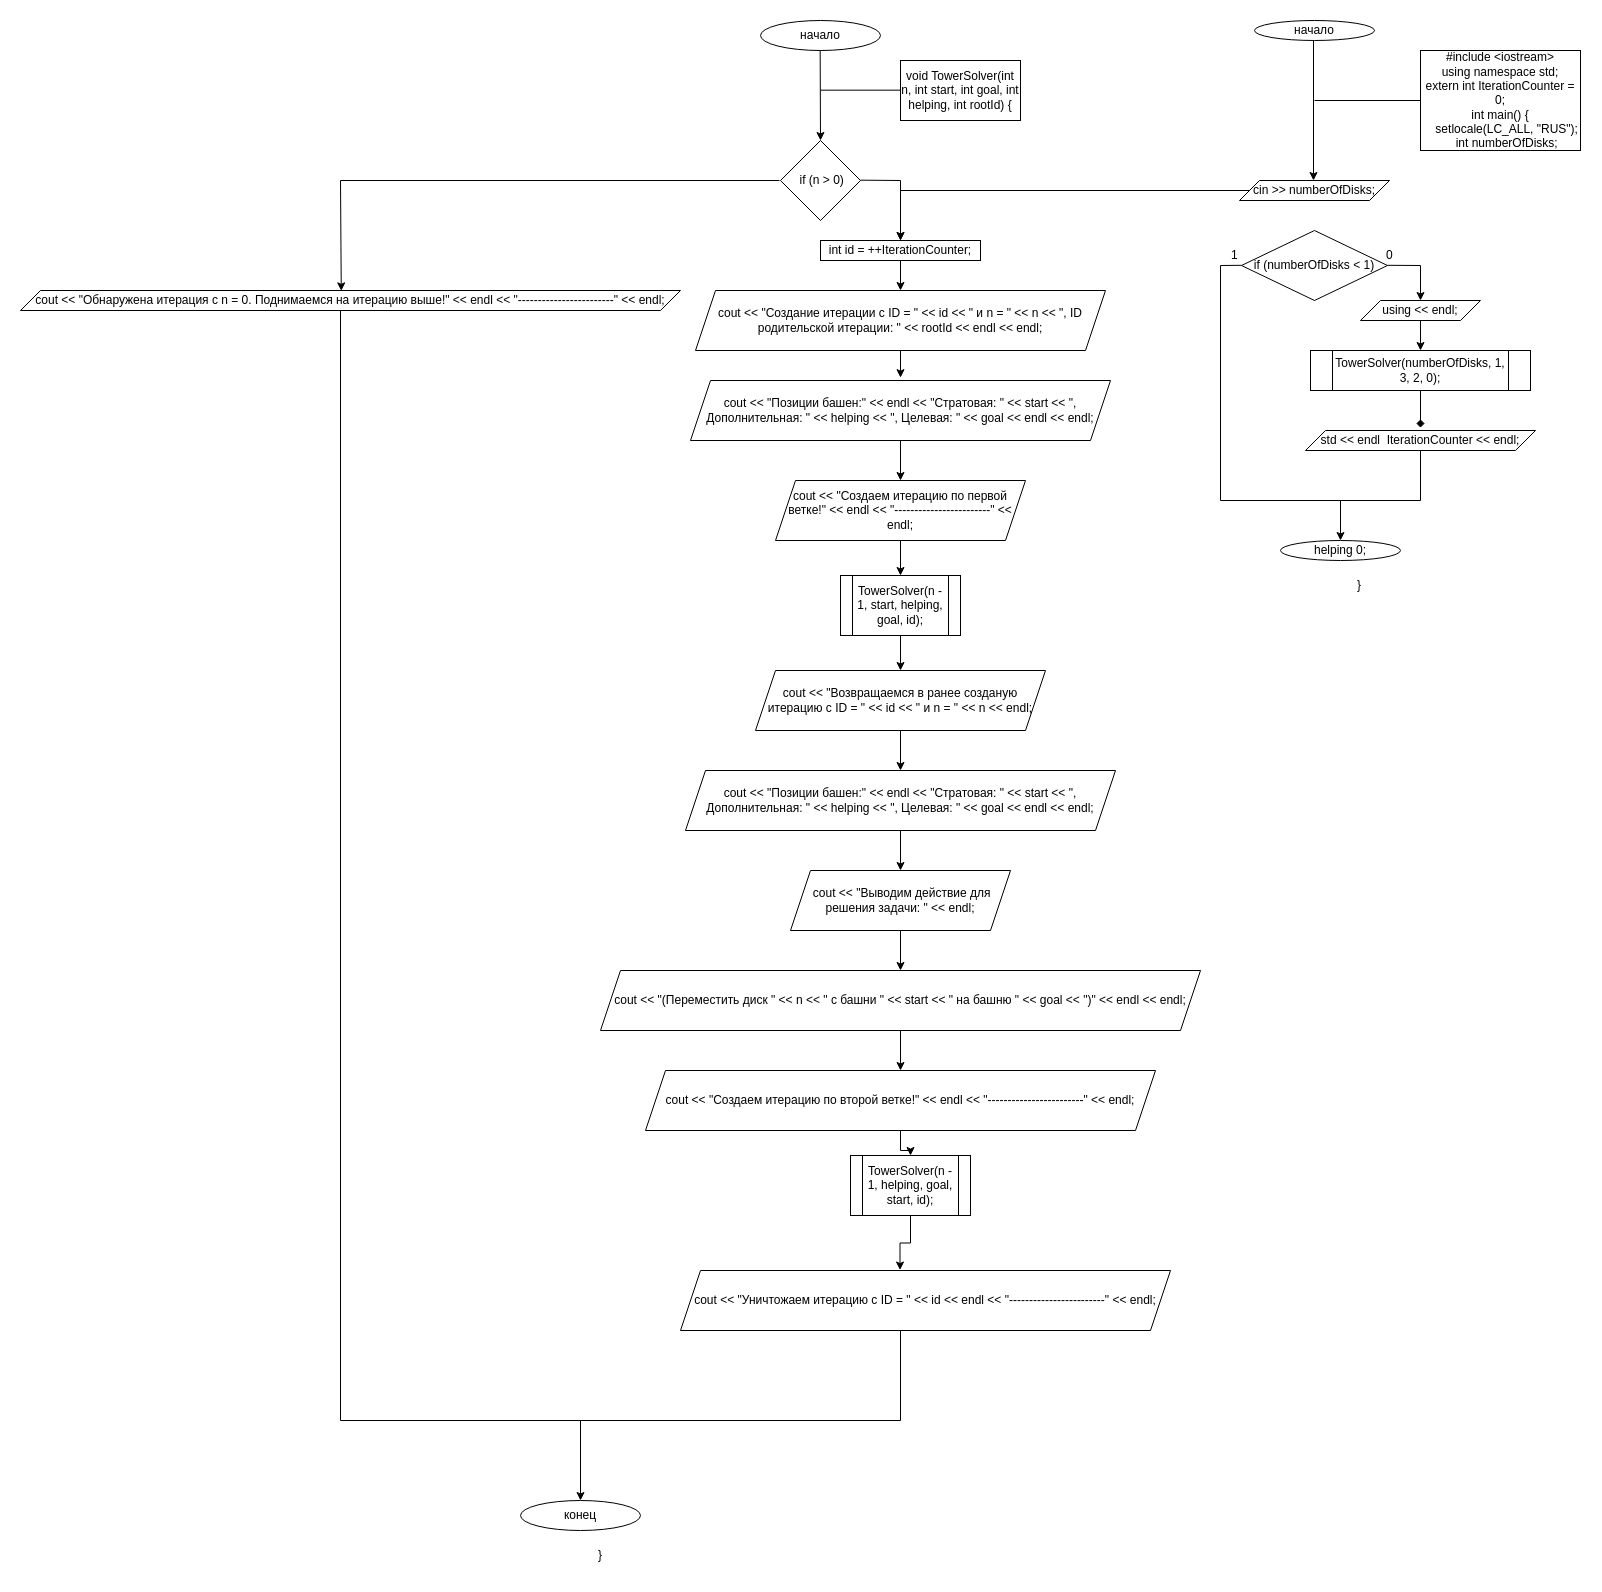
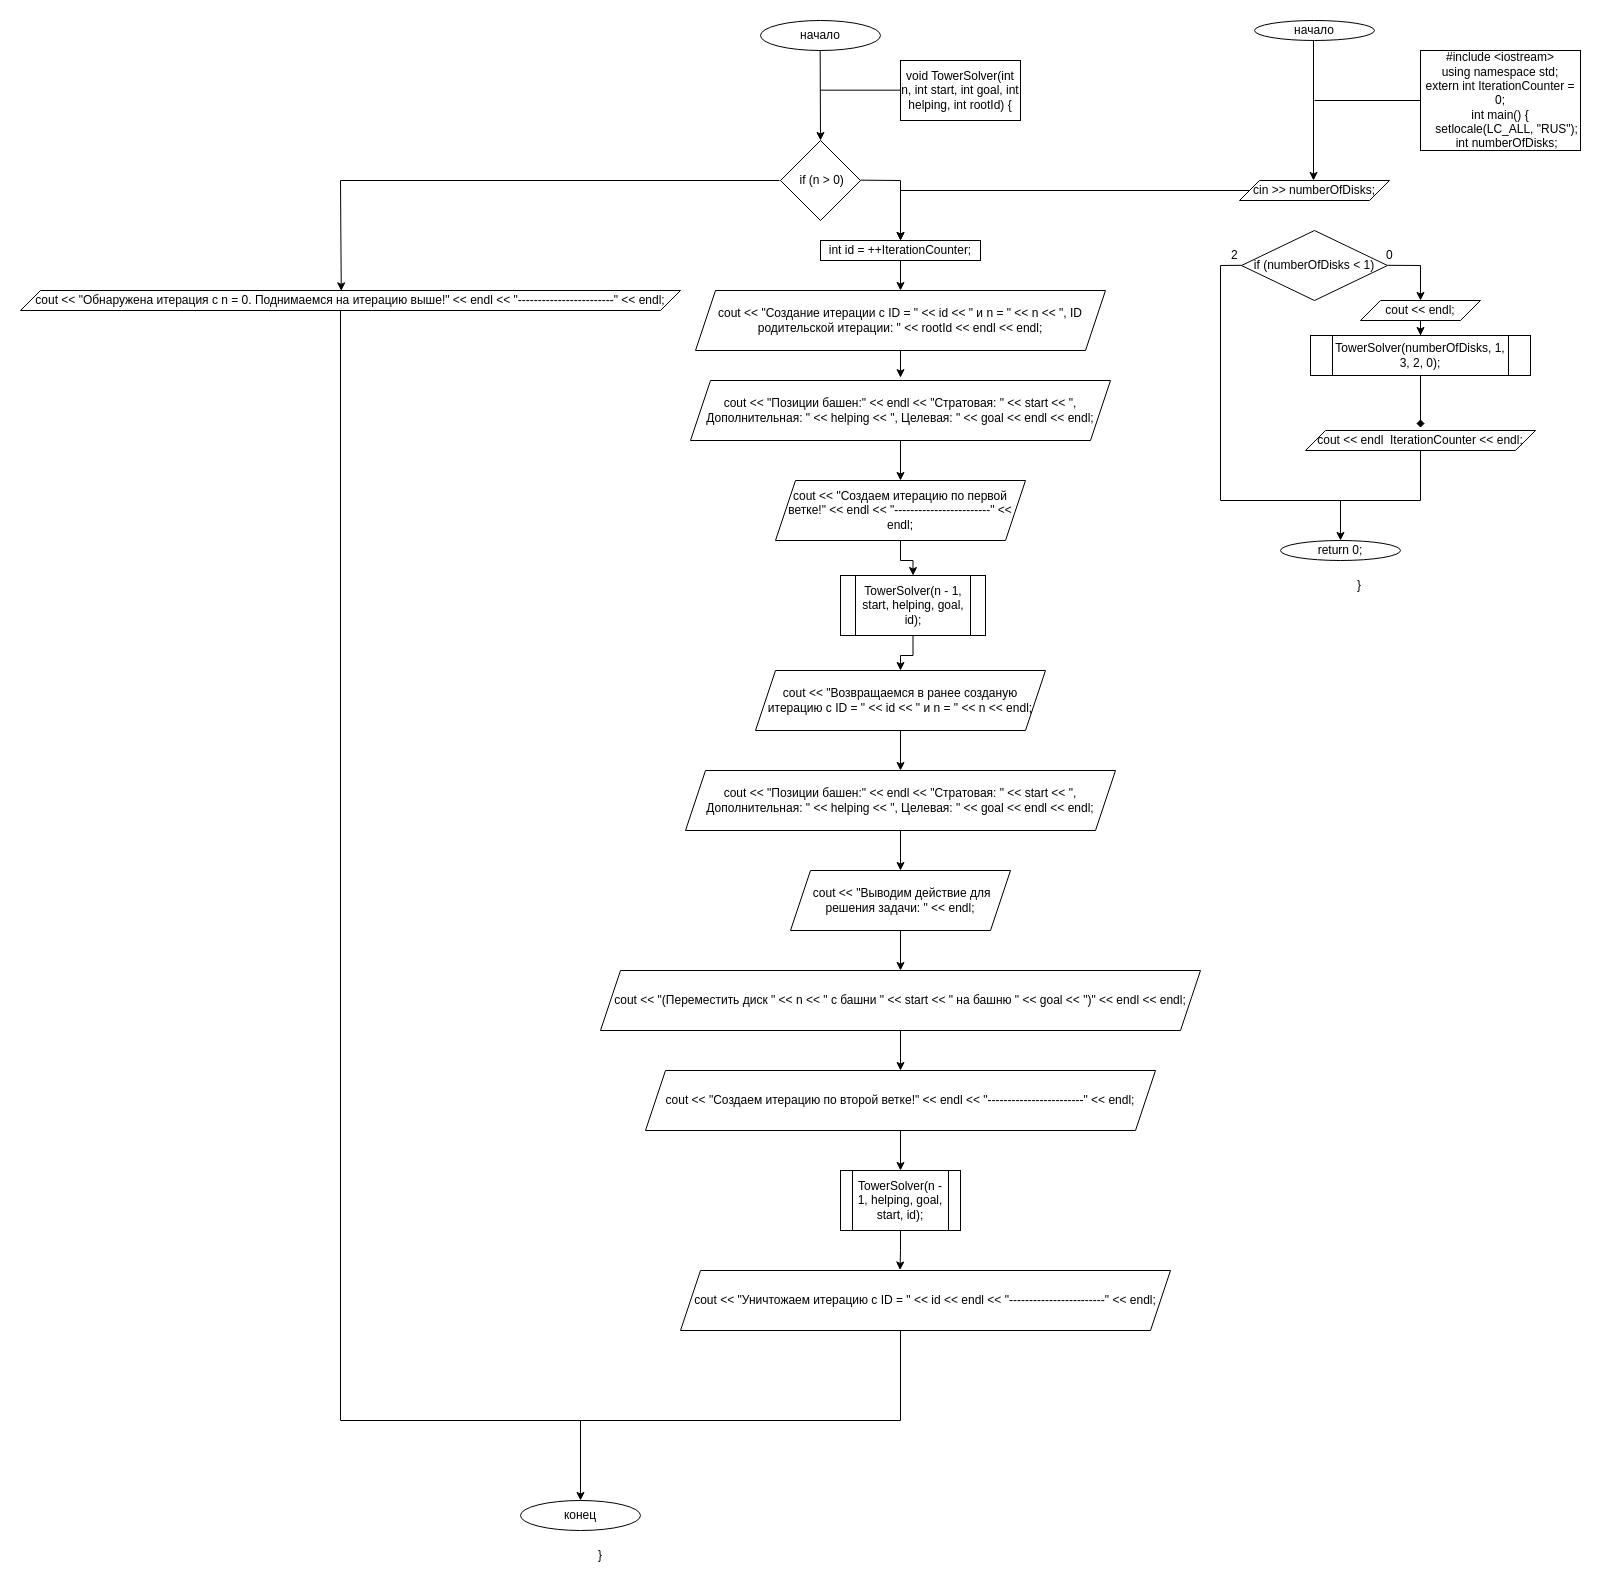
(1235, 256) -> (1235, 256)
(1421, 311) -> (1421, 311)
(1421, 371) -> (1421, 356)
(1421, 441) -> (1421, 441)
(1341, 551) -> (1341, 551)
(901, 606) -> (913, 606)
(911, 1186) -> (901, 1201)
